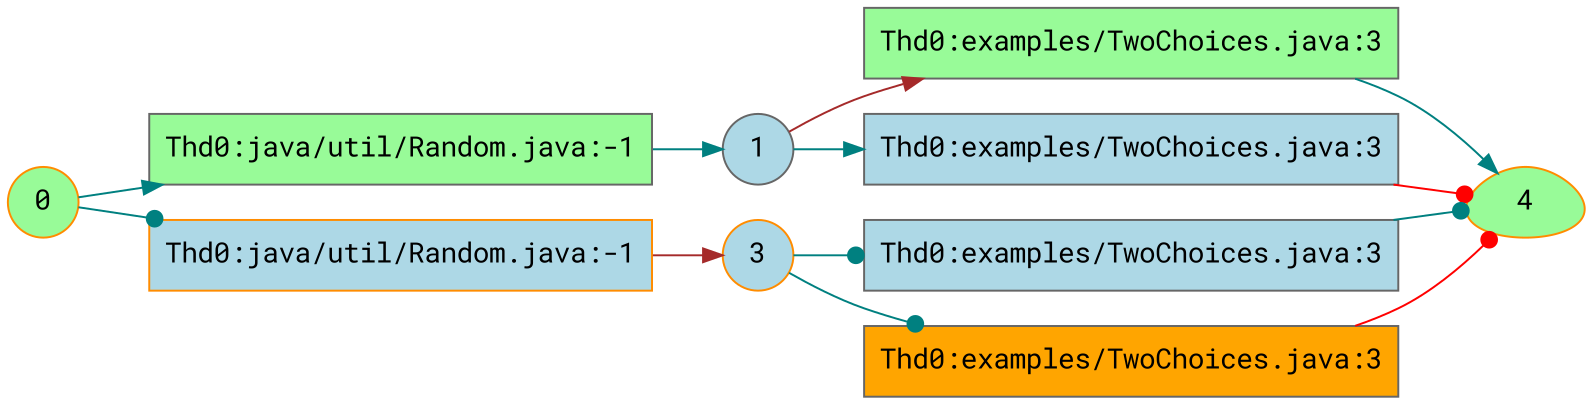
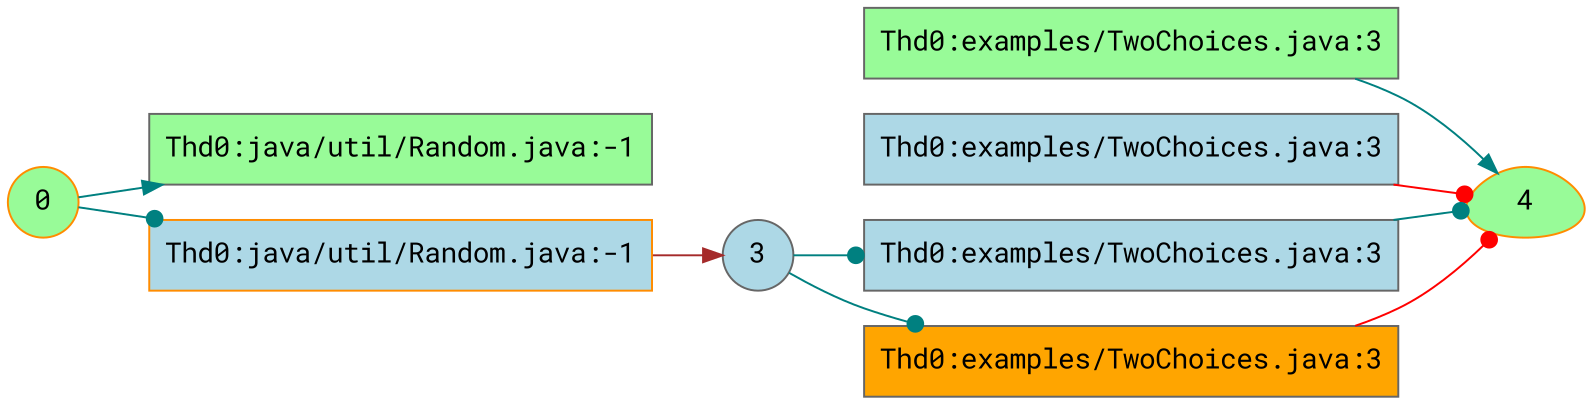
(758, 149) -> none
(758, 255) -> (758, 255)
